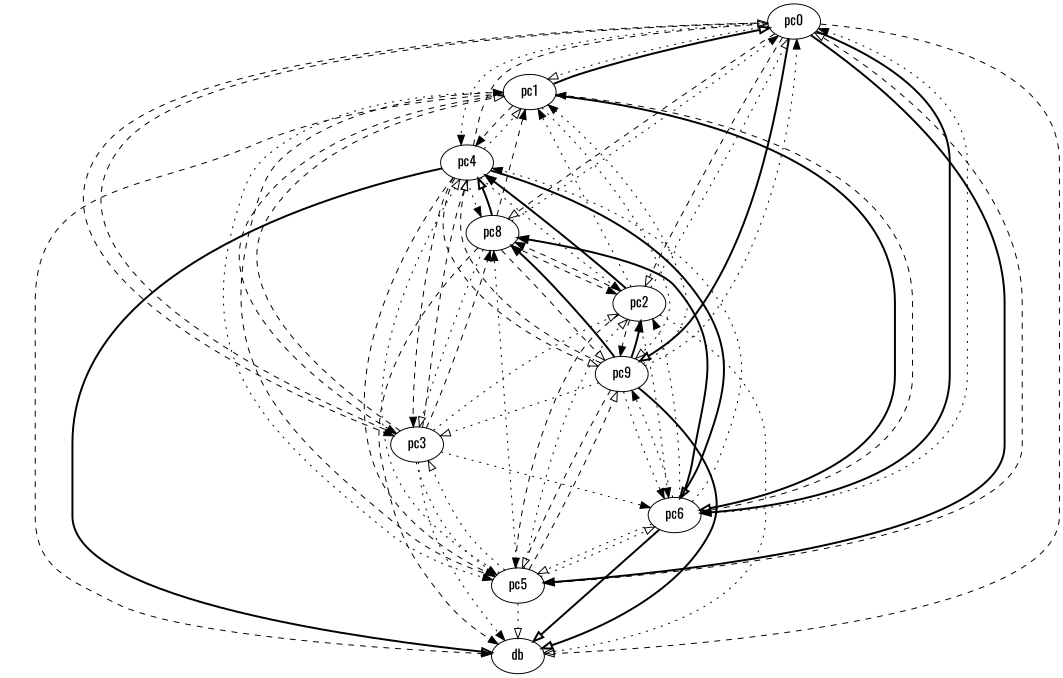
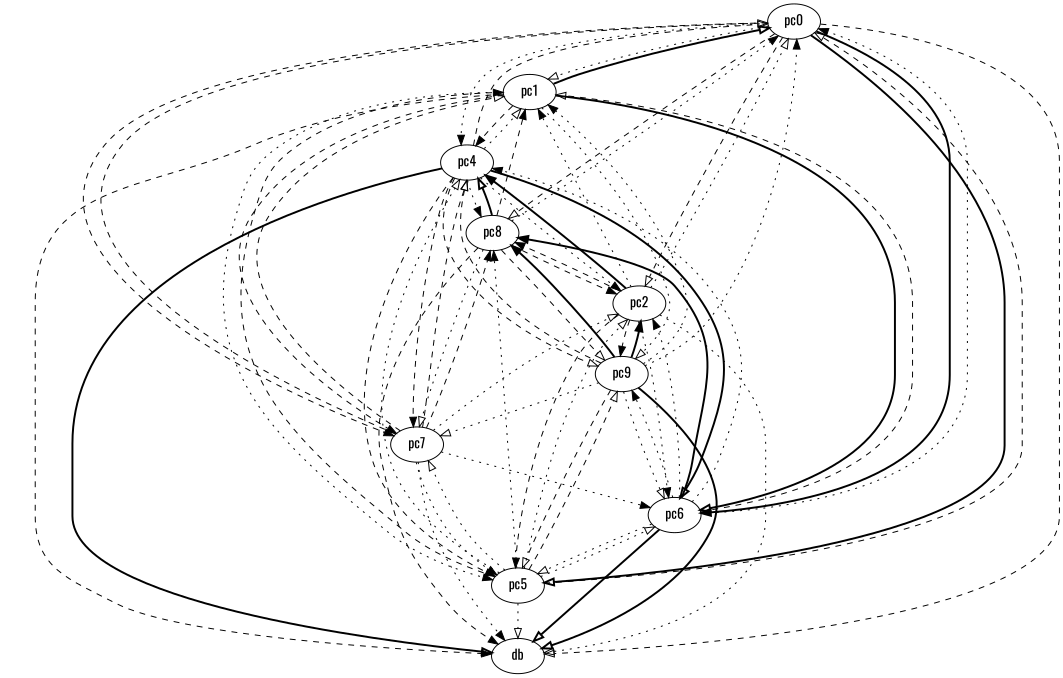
(748, 212) -> none
(903, 257) -> (903, 257)
(640, 441) -> (640, 441)
(417, 445) -> (417, 445)
(1004, 447) -> (1004, 447)
